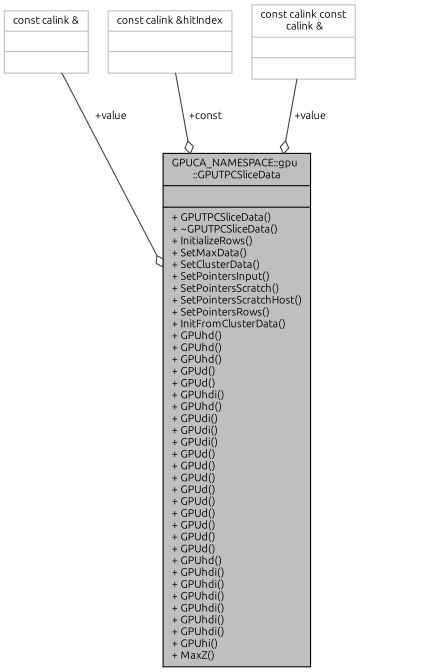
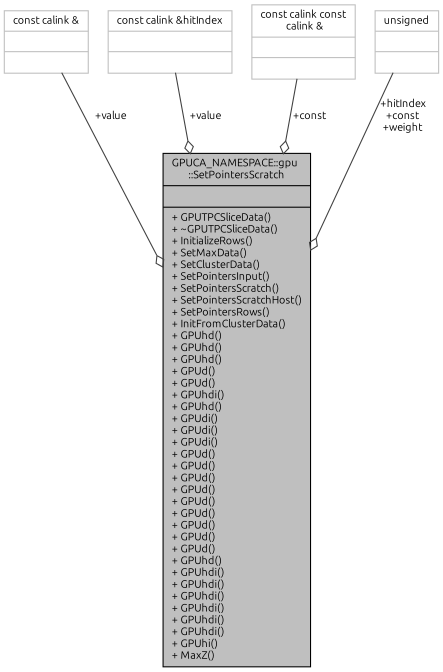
none -> (407, 42)
(205, 116) -> (205, 116)
(309, 116) -> (309, 116)
(237, 175) -> (237, 175)
